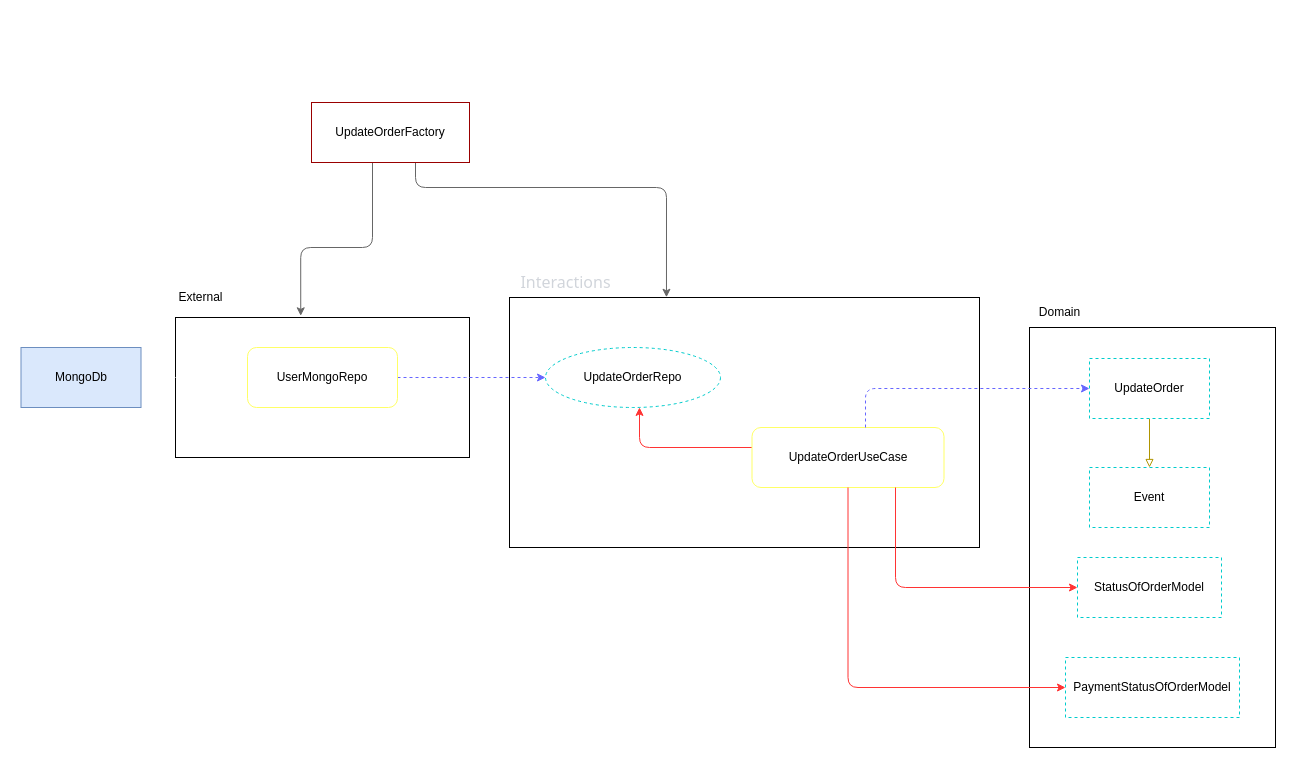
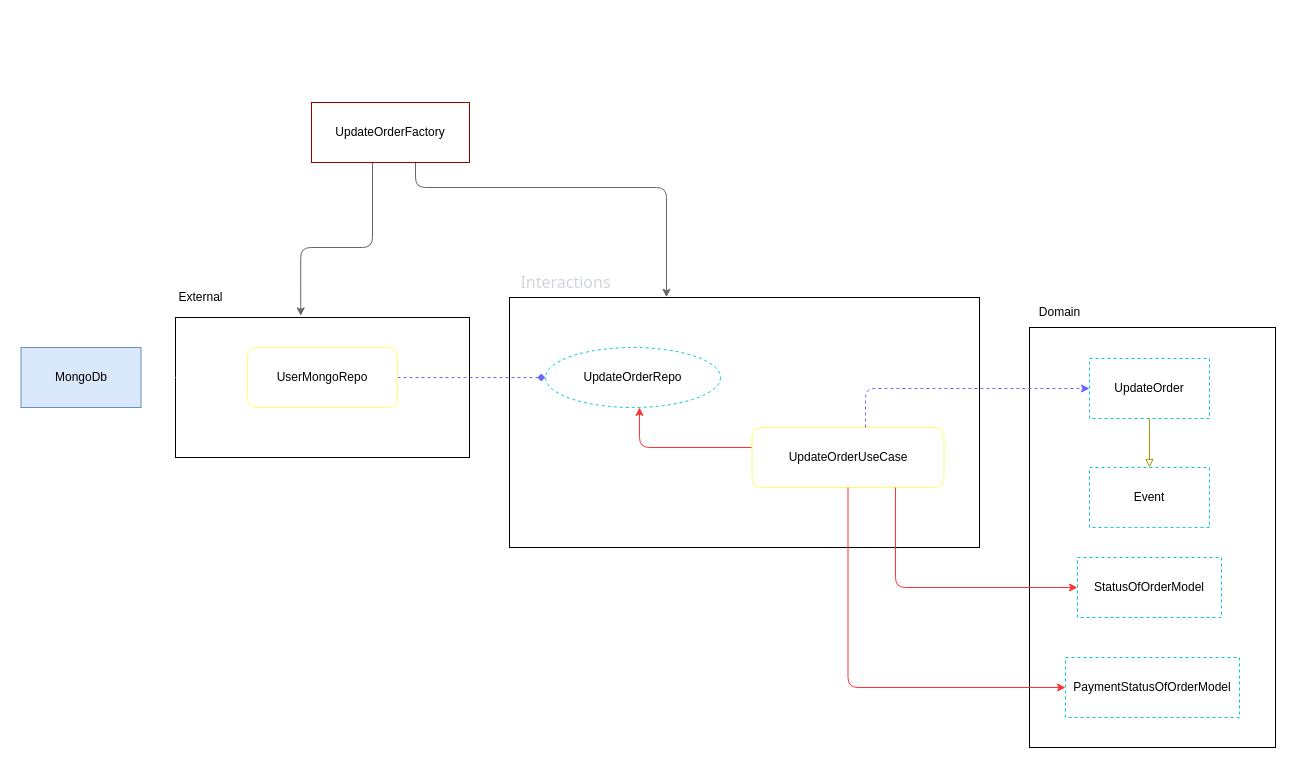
(537, 378) -> (536, 378)
